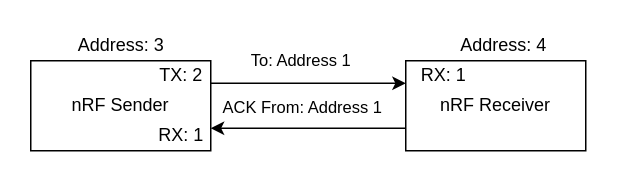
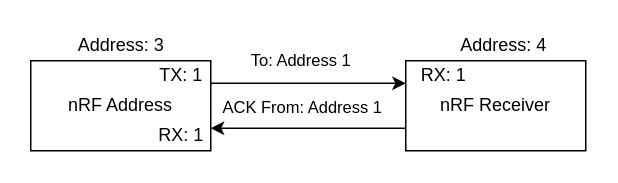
(182, 76) -> (182, 76)
(121, 106) -> (121, 106)
